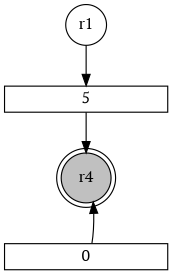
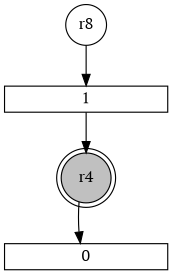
(86, 25) -> (86, 25)
(86, 99) -> (86, 99)
(93, 229) -> (78, 217)
